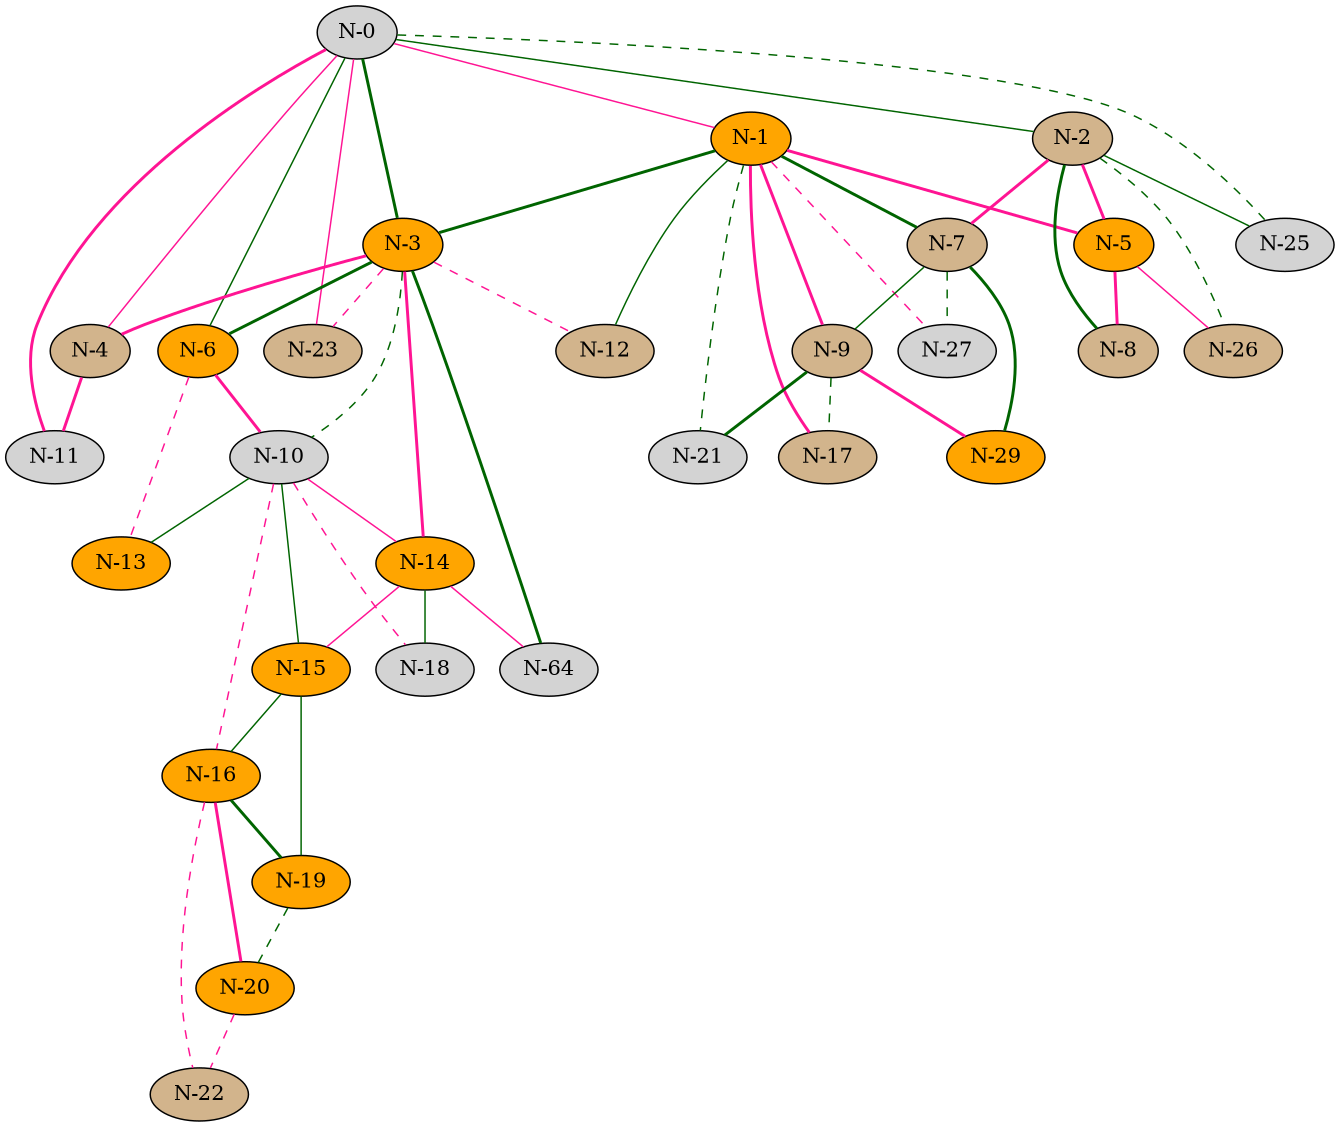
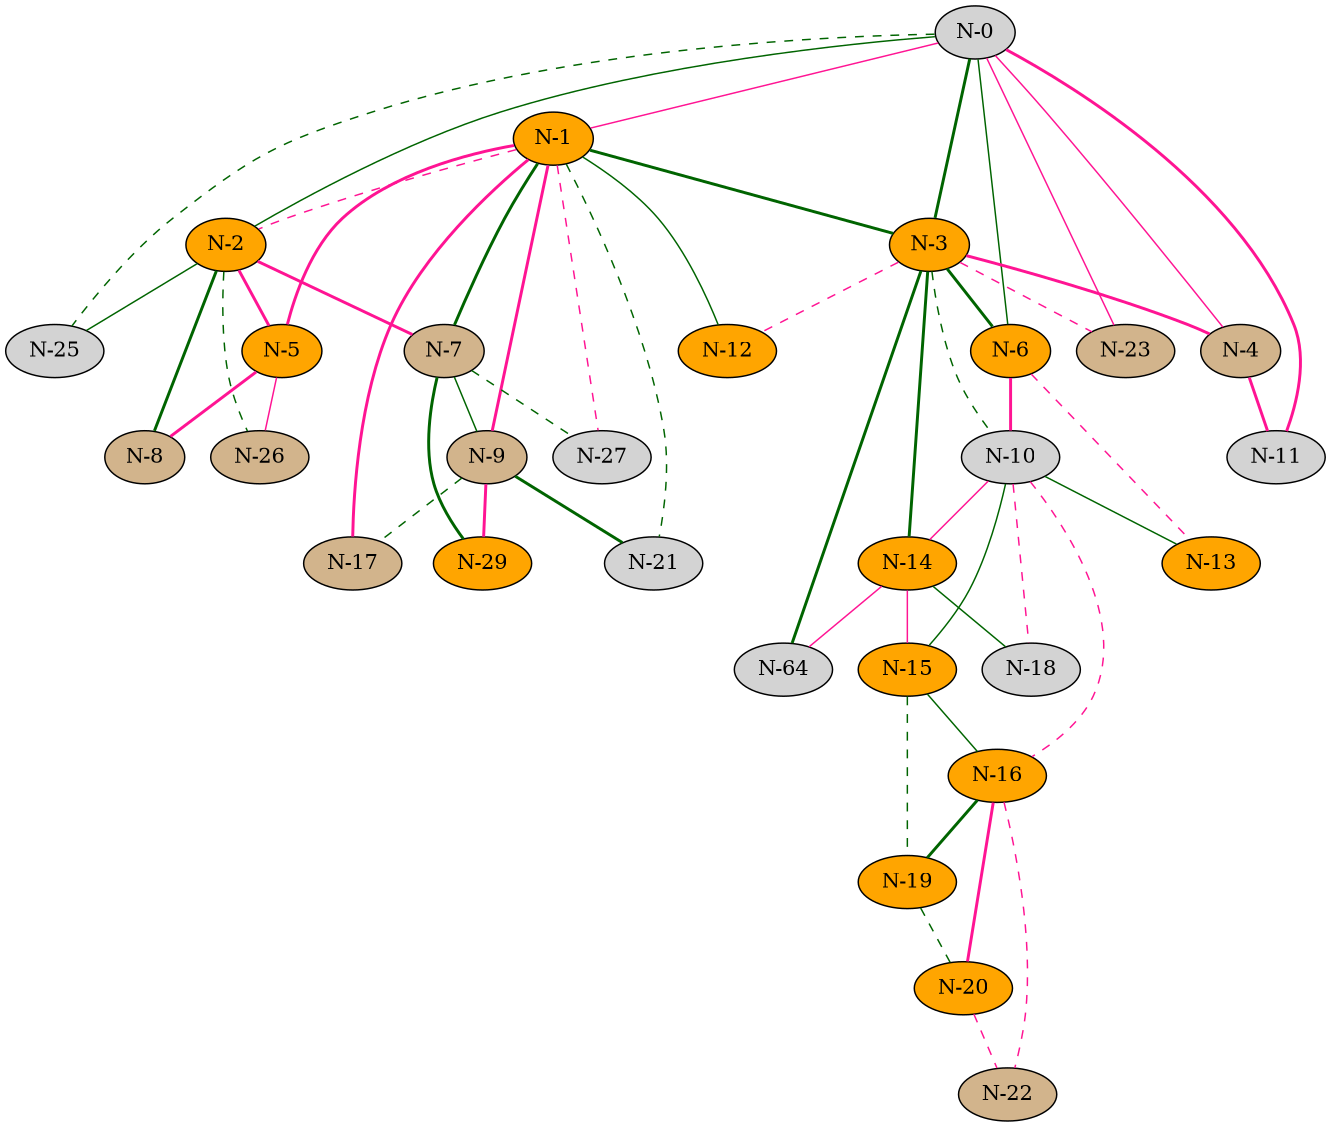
(1073, 139) -> (226, 245)
none -> (354, 196)
(605, 351) -> (727, 351)
(414, 404) -> (918, 404)
(301, 776) -> (907, 776)
